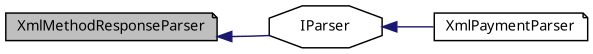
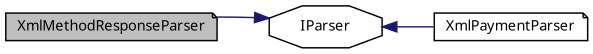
(251, 36) -> (236, 17)
